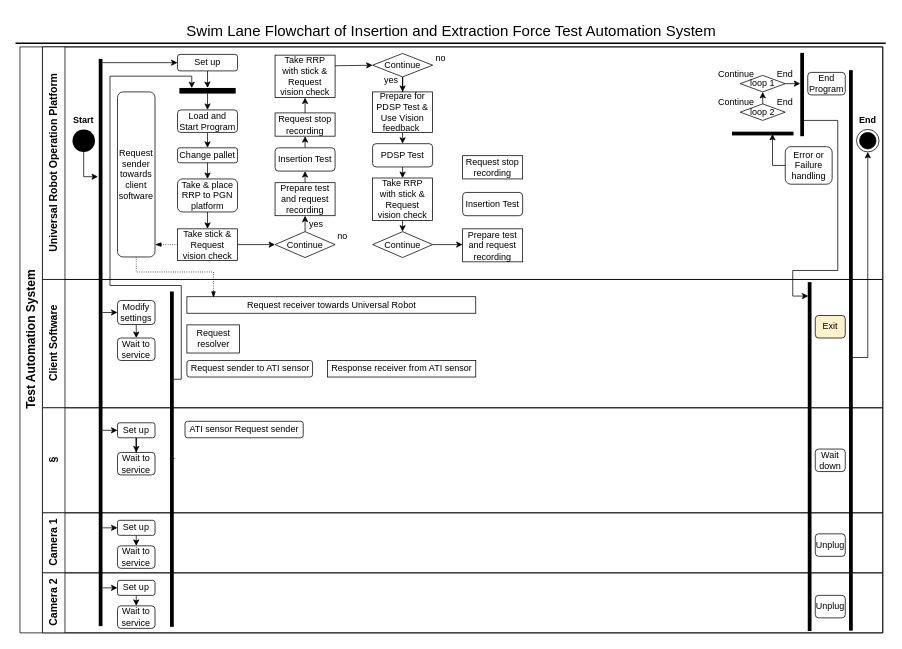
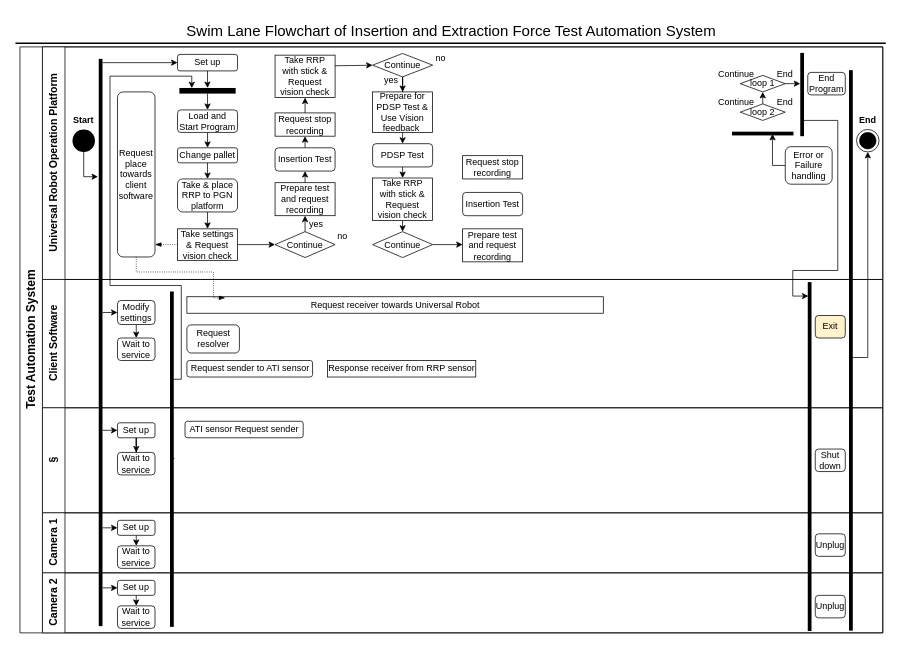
(136, 174) -> (136, 174)
(207, 245) -> (207, 245)
(331, 305) -> (395, 305)
(213, 339) -> (213, 339)
(402, 369) -> (402, 369)
(830, 460) -> (830, 460)
